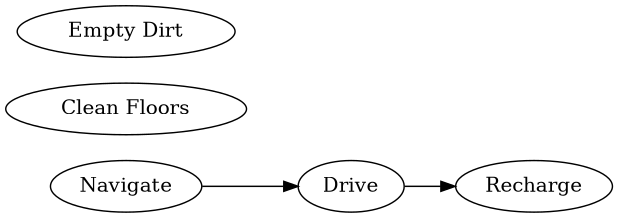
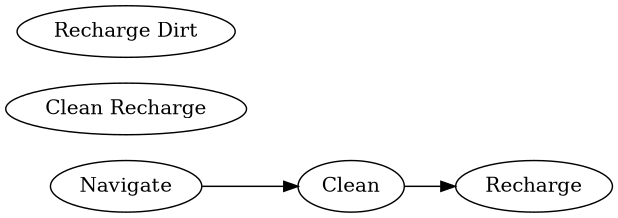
(126, 32) -> (126, 32)
(126, 109) -> (126, 109)
(351, 186) -> (351, 186)
